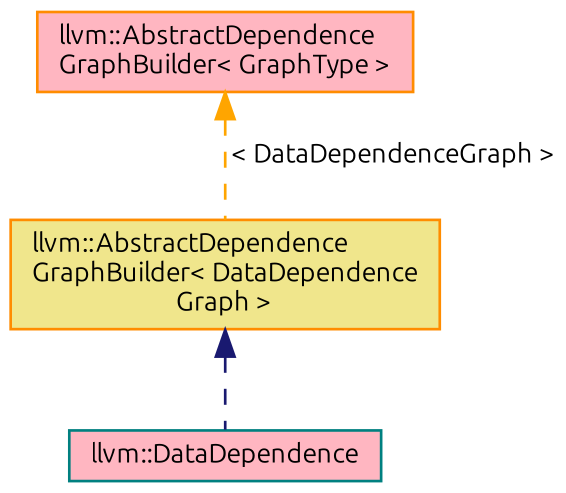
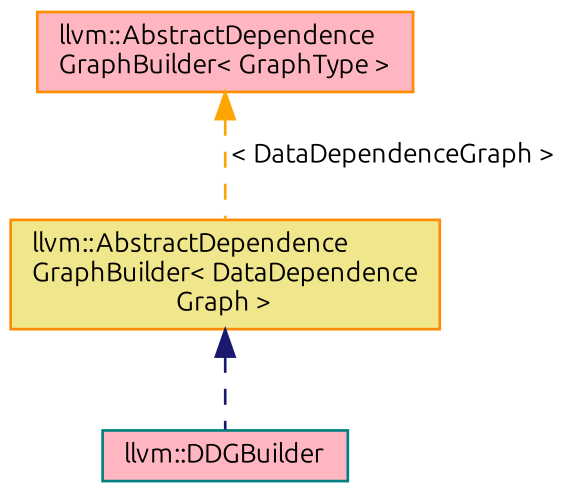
(225, 456) -> (225, 456)
